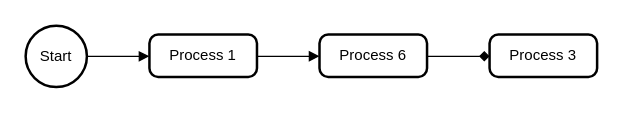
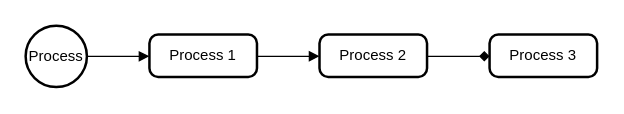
(373, 56) -> (373, 56)
(56, 57) -> (56, 57)
